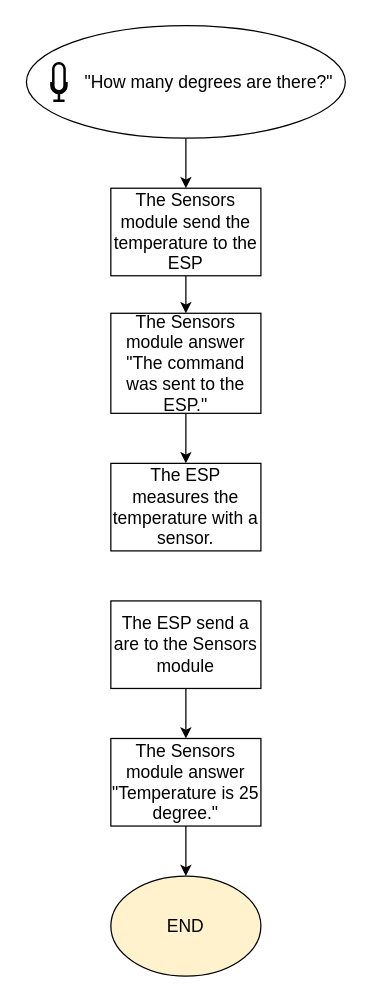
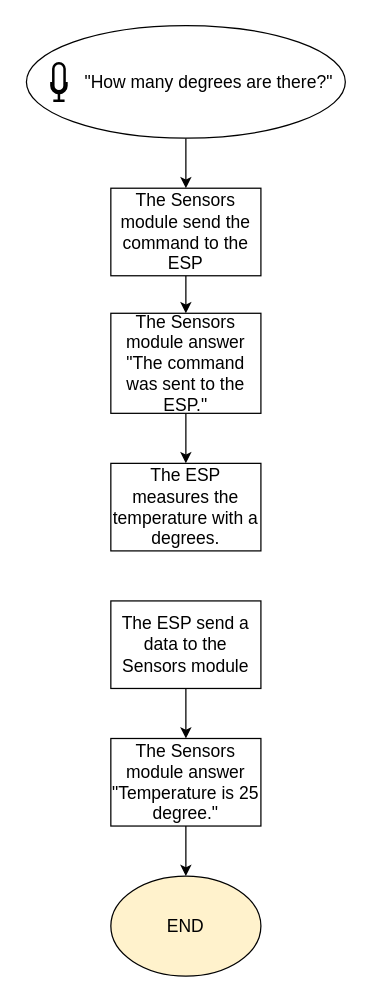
(186, 232) -> (186, 232)
(186, 507) -> (186, 507)
(186, 644) -> (186, 644)
